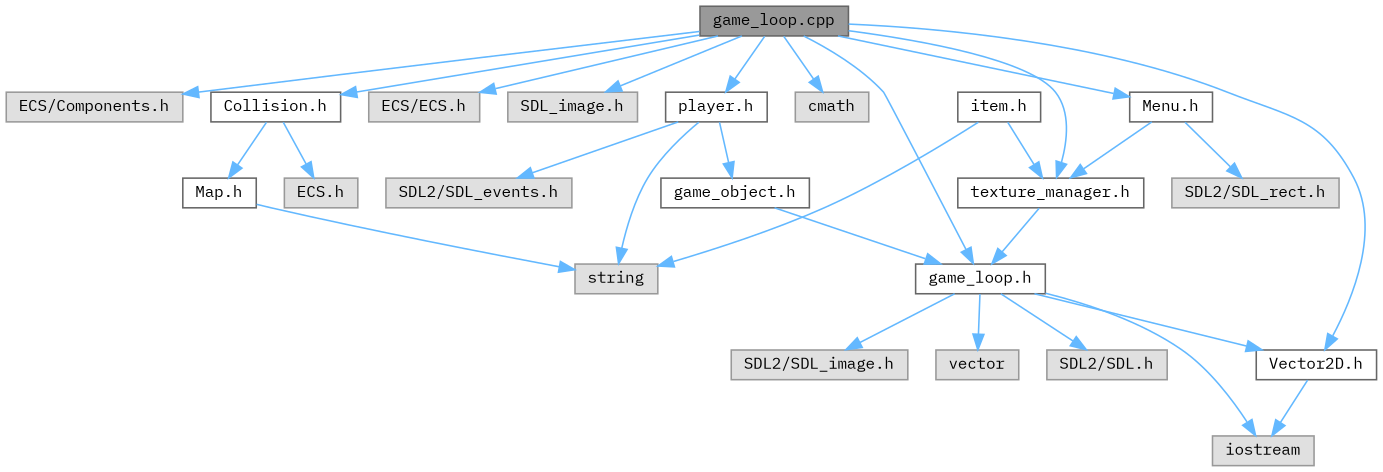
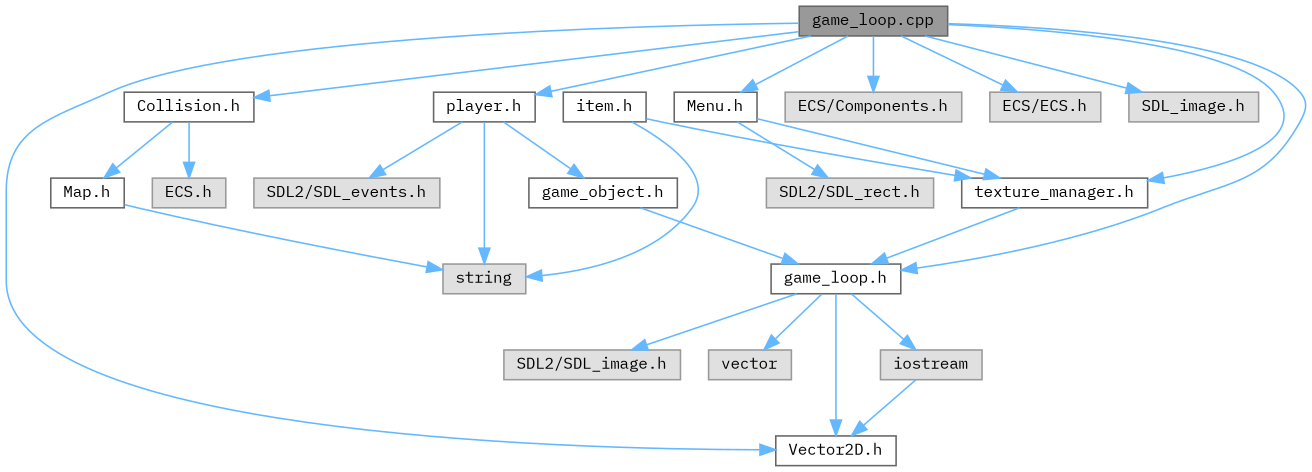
(832, 107) -> none
(1107, 365) -> none
(1294, 401) -> (890, 402)
